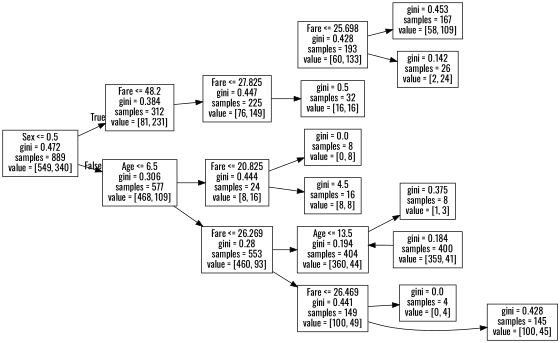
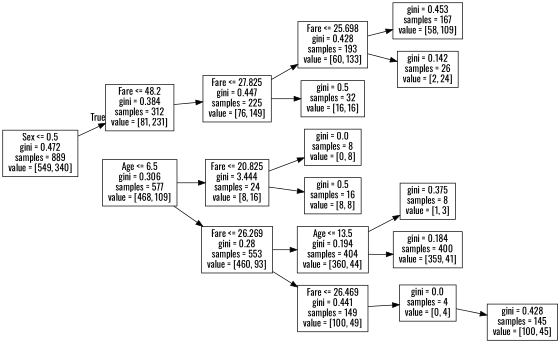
none -> (282, 74)
(87, 167) -> none
(237, 183) -> (237, 183)
(333, 196) -> (333, 196)
(384, 245) -> (377, 254)
(424, 330) -> (468, 311)
